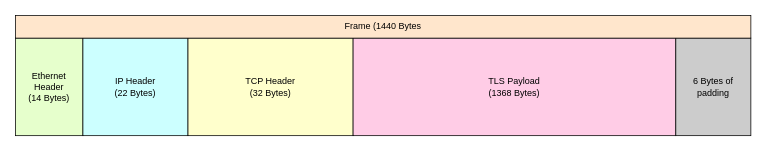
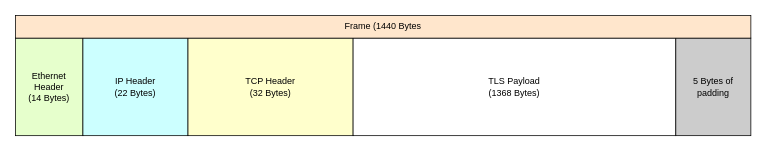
(514, 87) -> (514, 87)
(713, 87) -> (713, 87)
